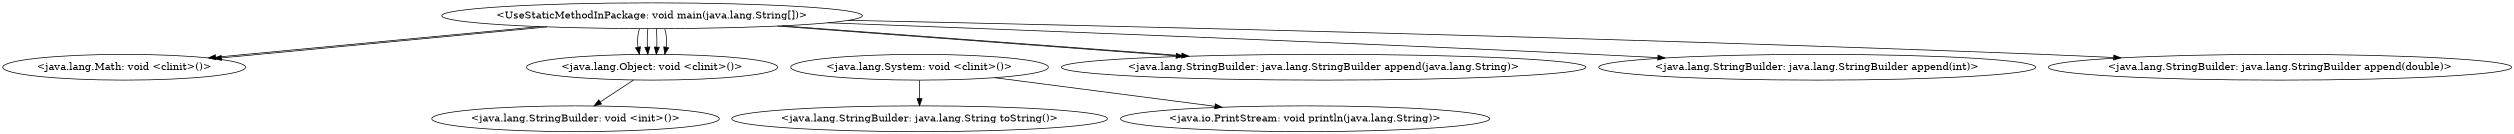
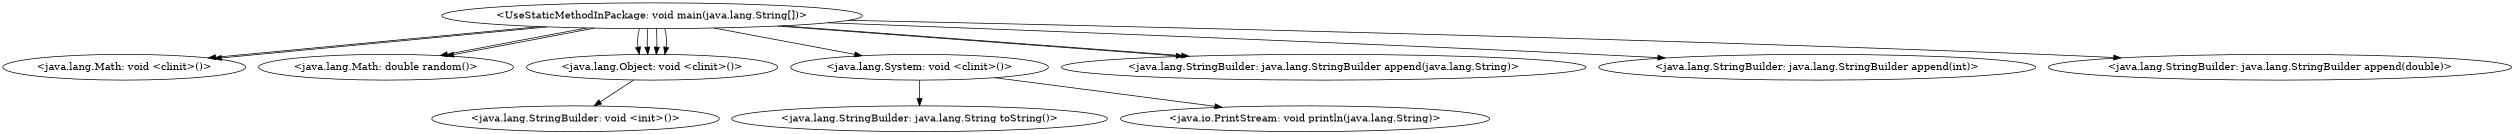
none -> (784, 41)
none -> (386, 67)
